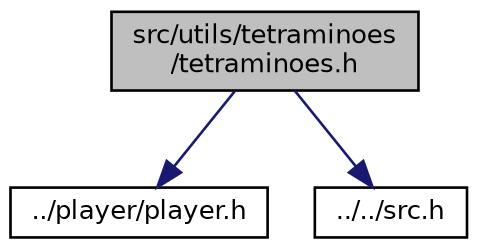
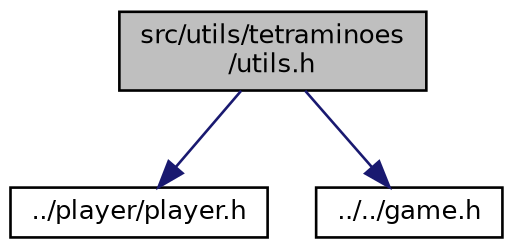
(265, 51) -> (273, 51)
(391, 213) -> (409, 213)
